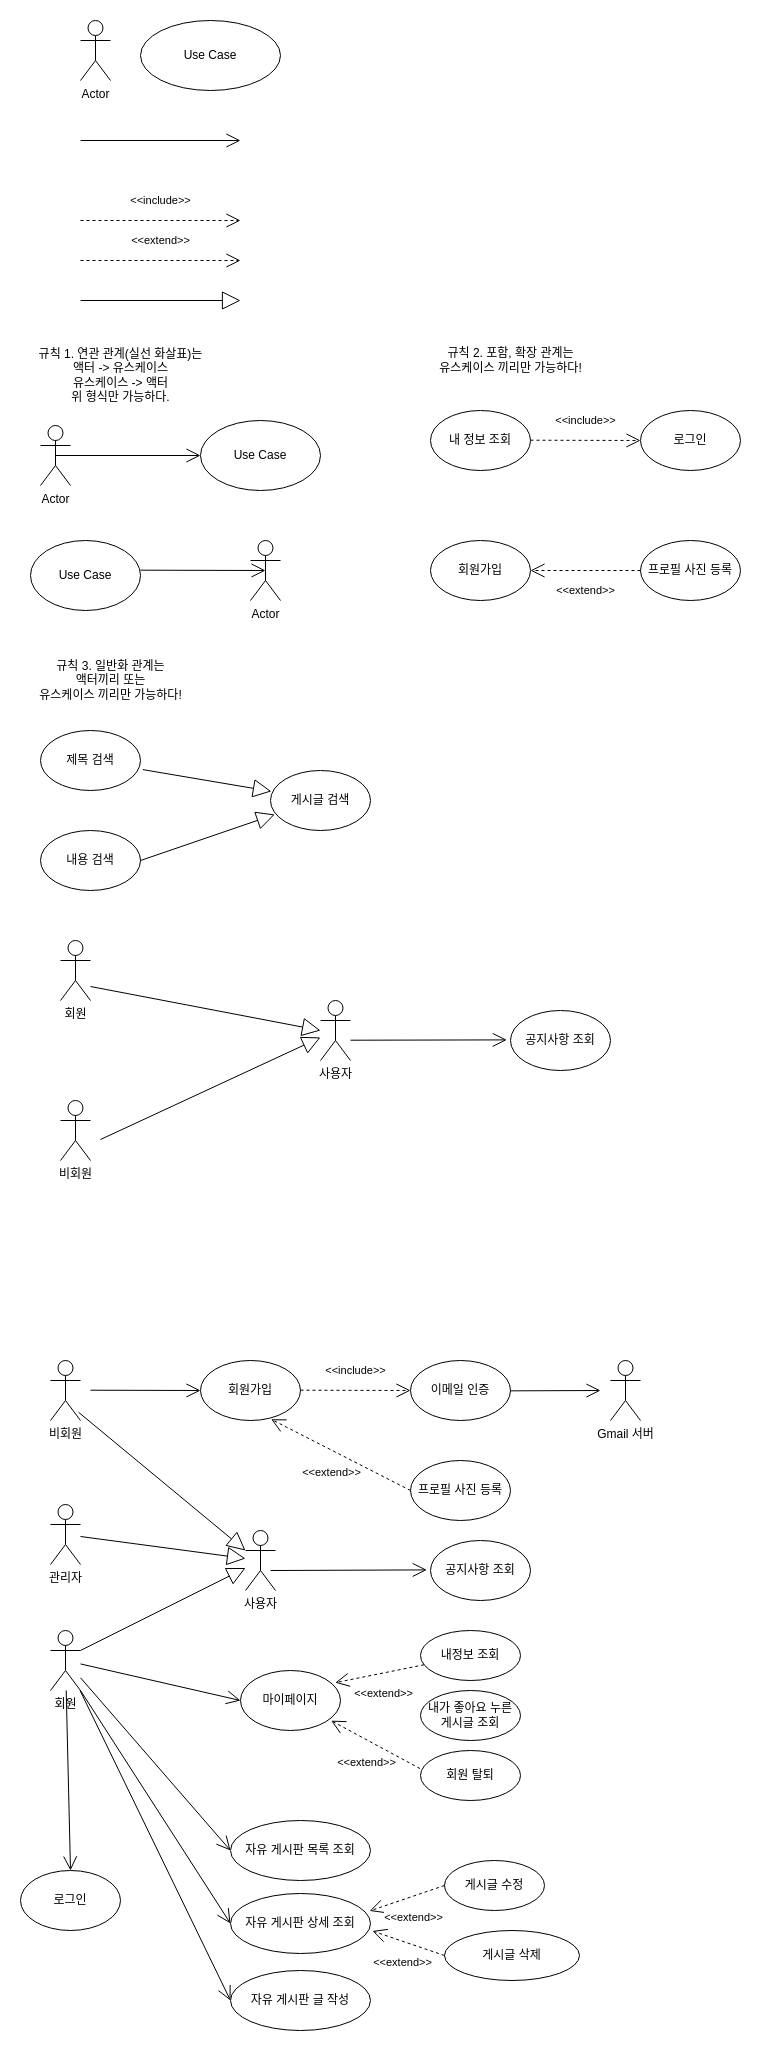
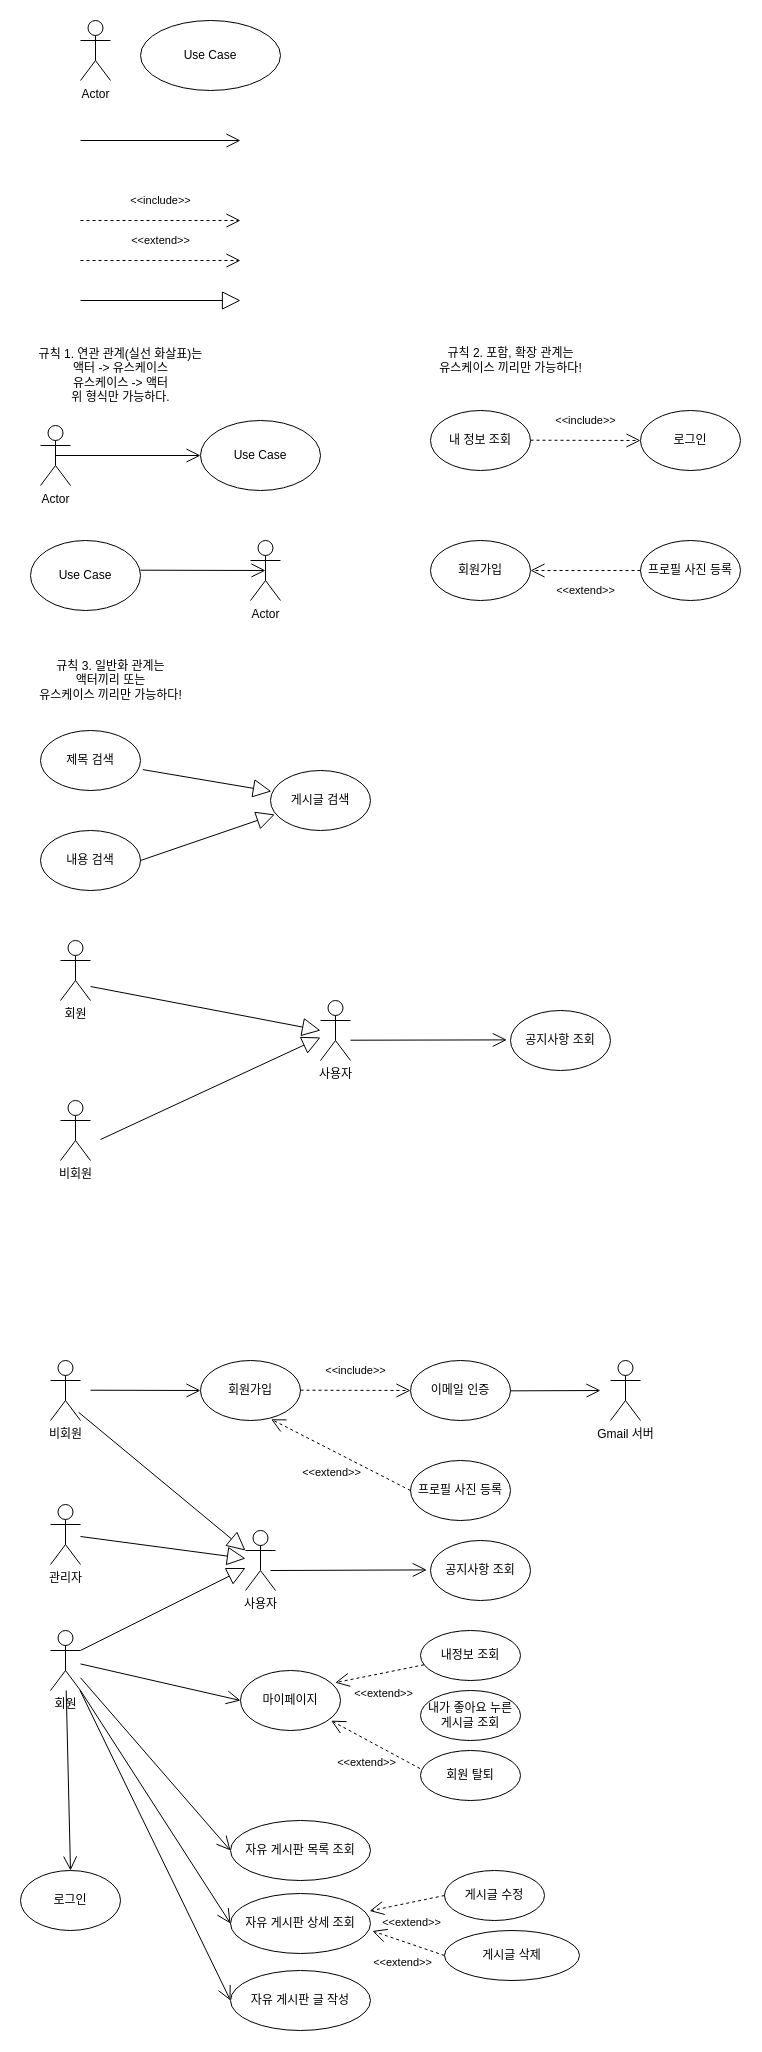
(495, 1886) -> (495, 1896)
